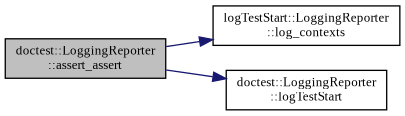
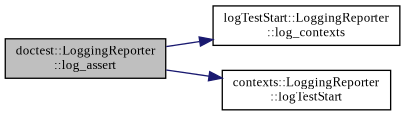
(85, 59) -> (85, 59)
(306, 90) -> (306, 90)
